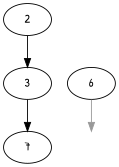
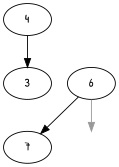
(28, 20) -> (28, 20)
(28, 111) -> (63, 112)
